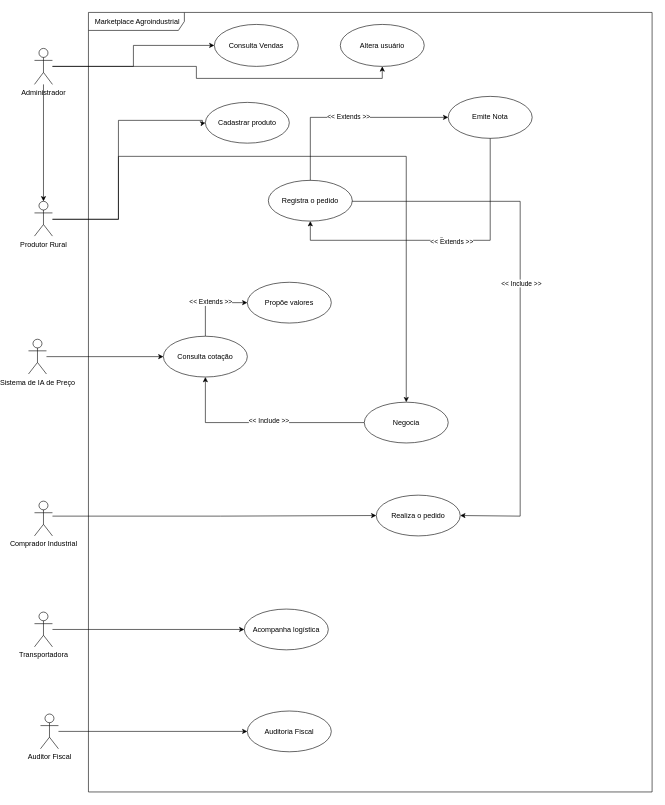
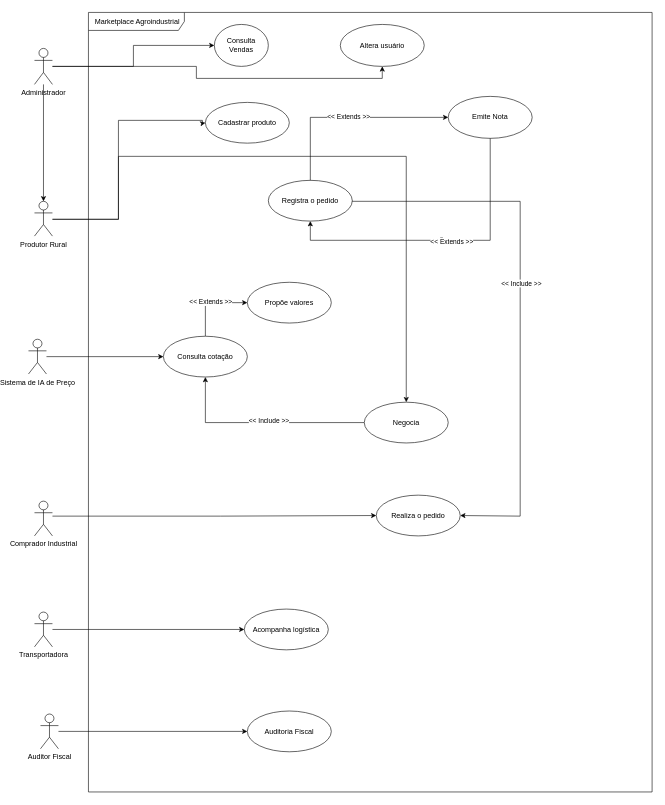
(257, 45) -> (242, 45)
